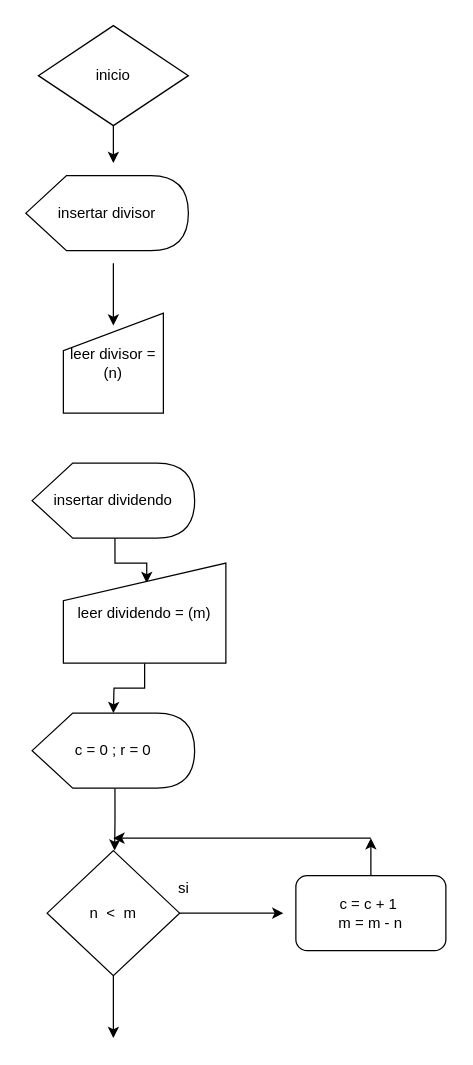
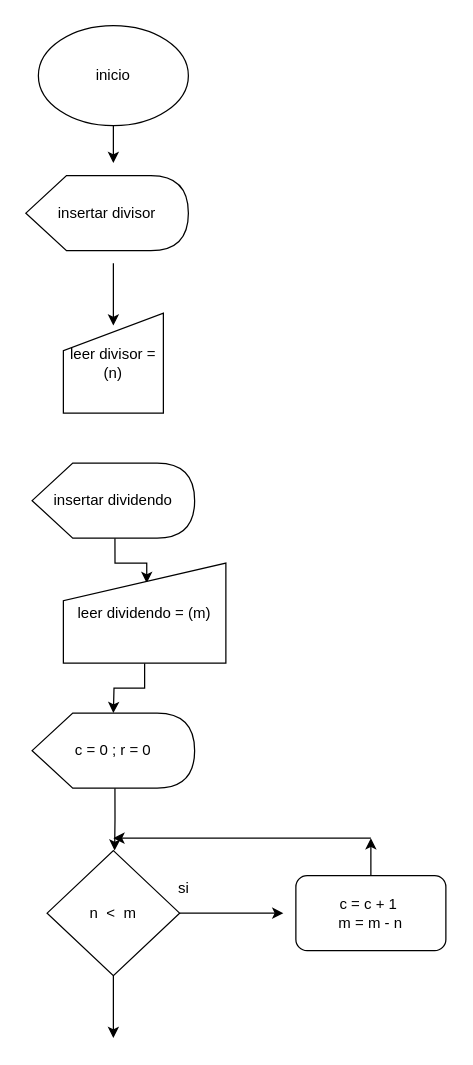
(113, 76) -> (113, 76)
